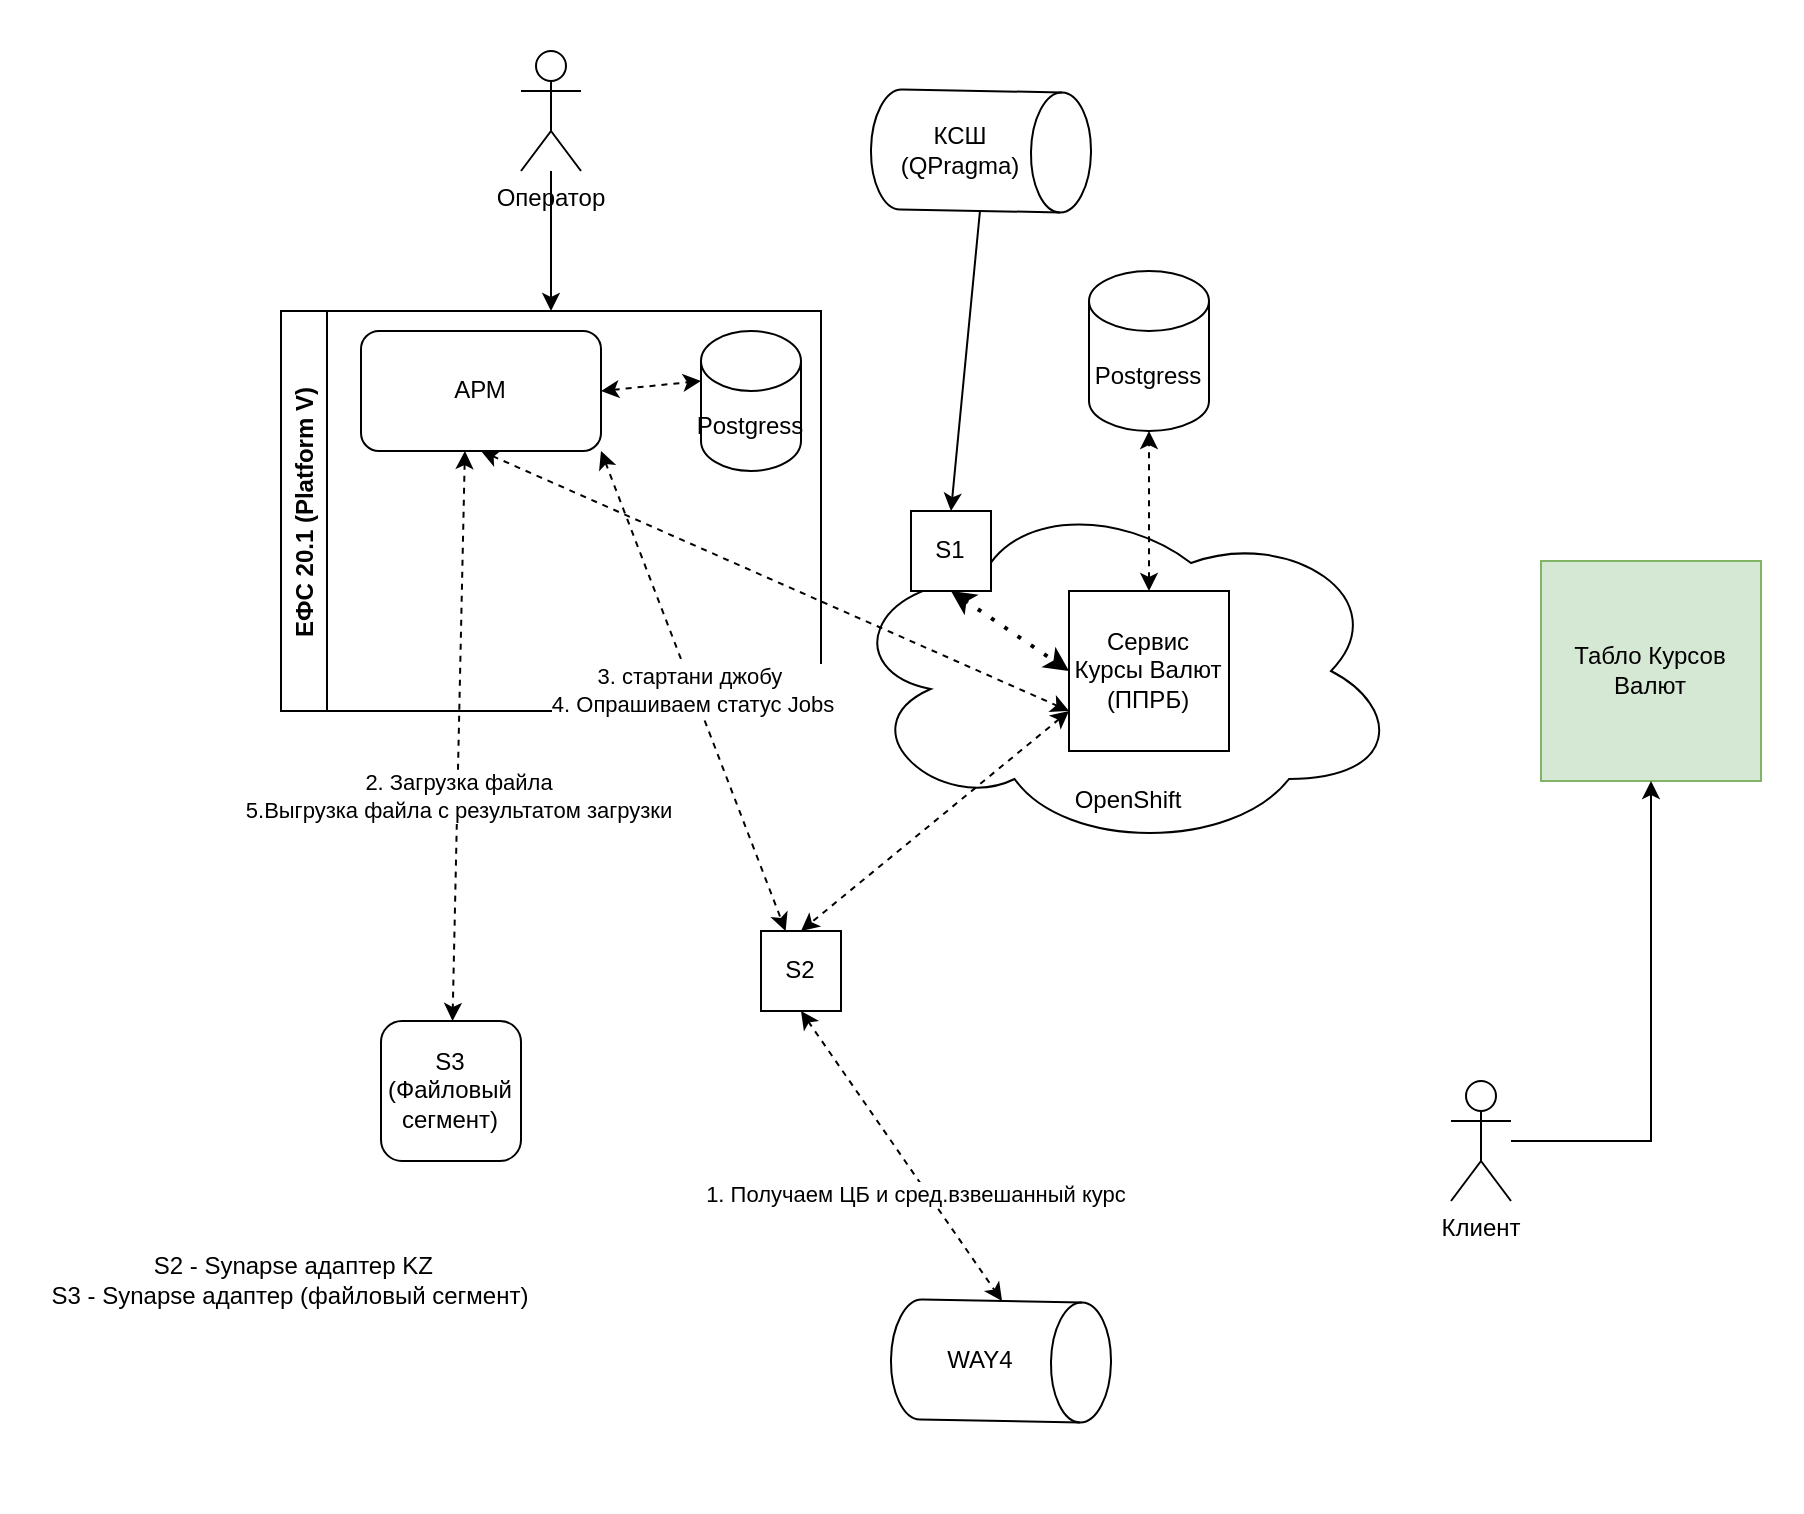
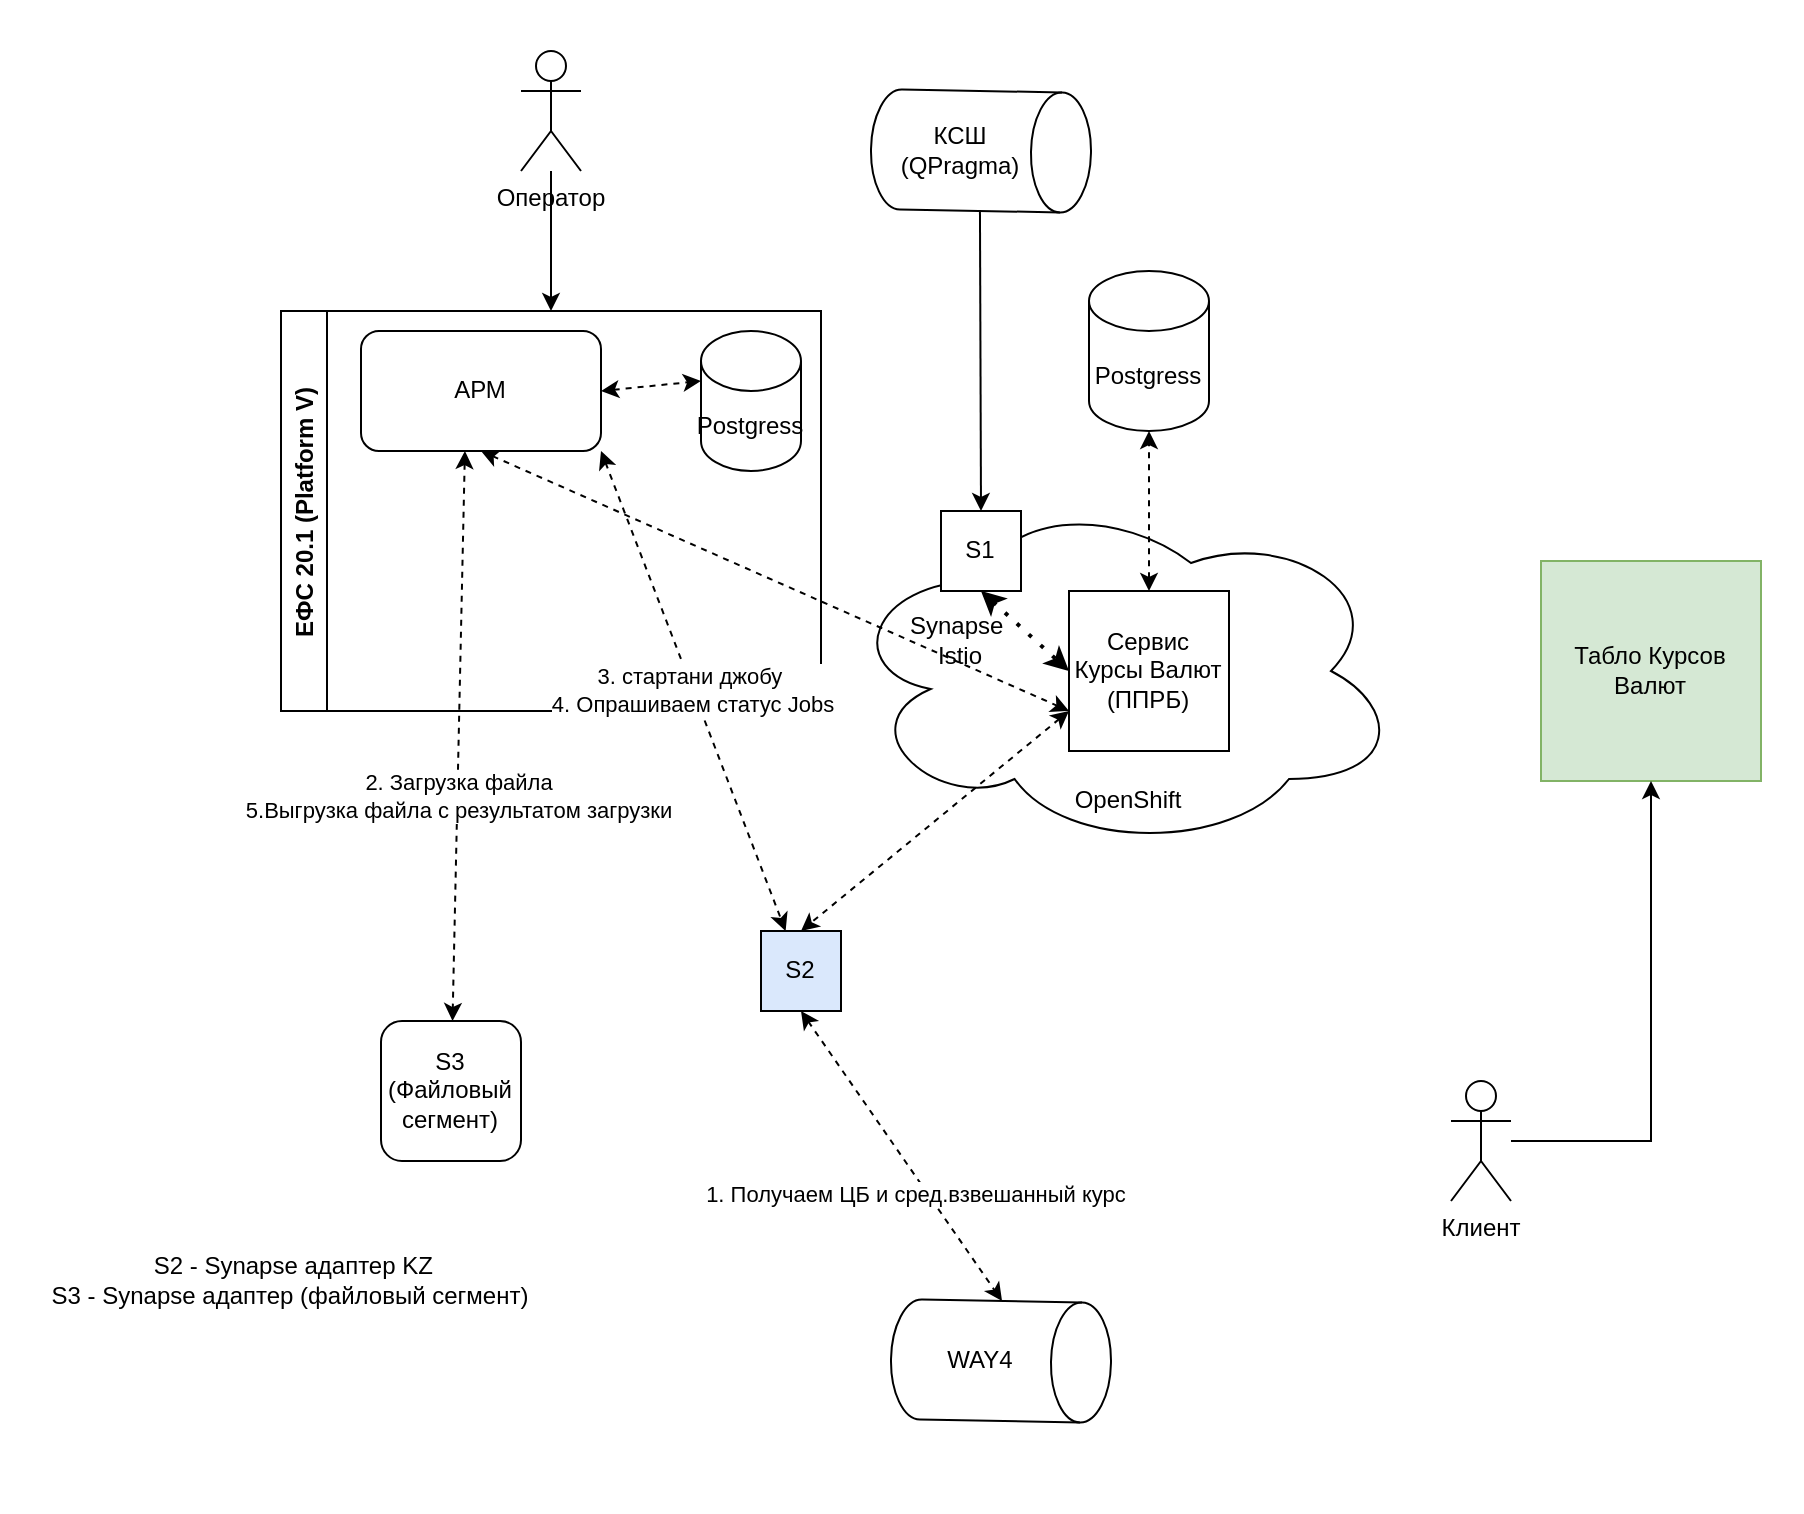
(951, 551) -> (981, 551)
none -> (961, 641)
(801, 971) -> (801, 971)
